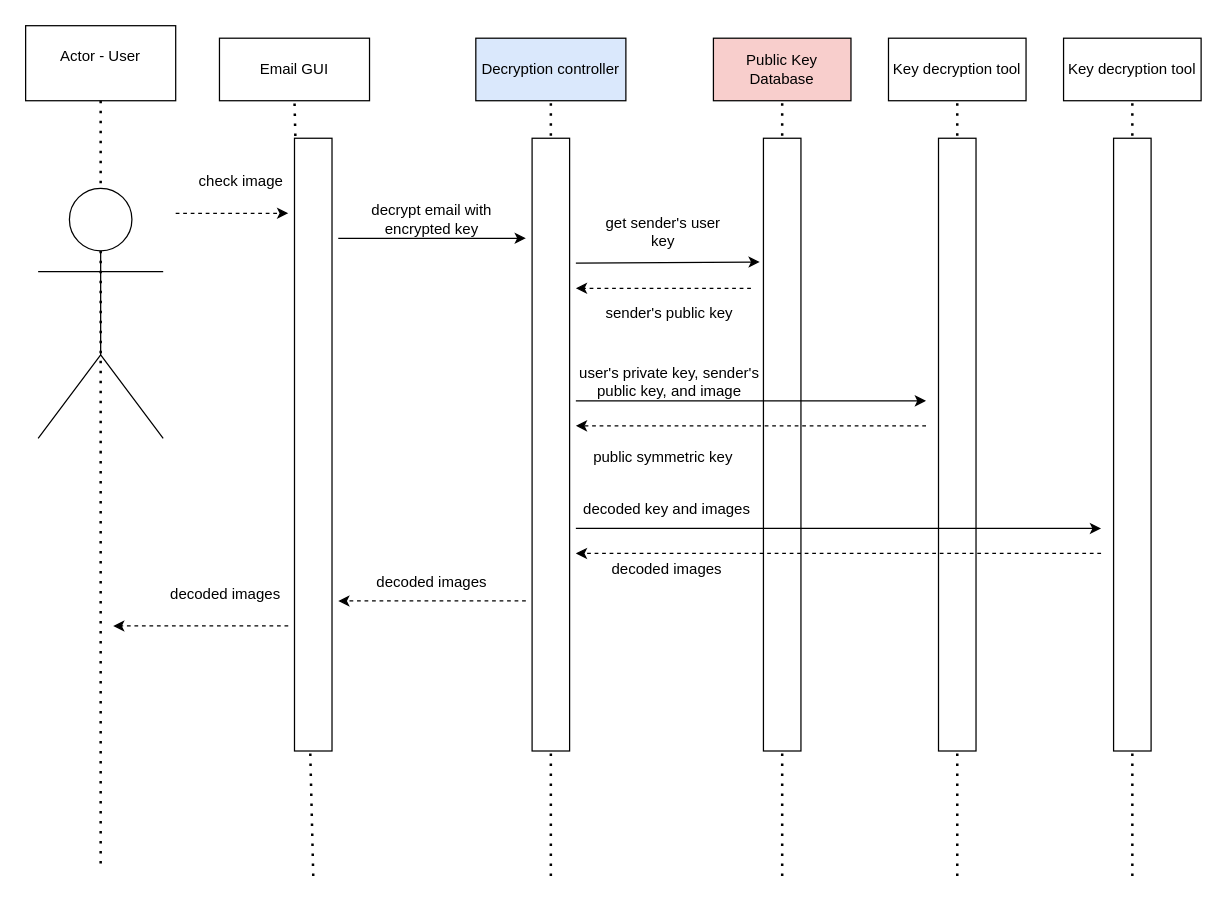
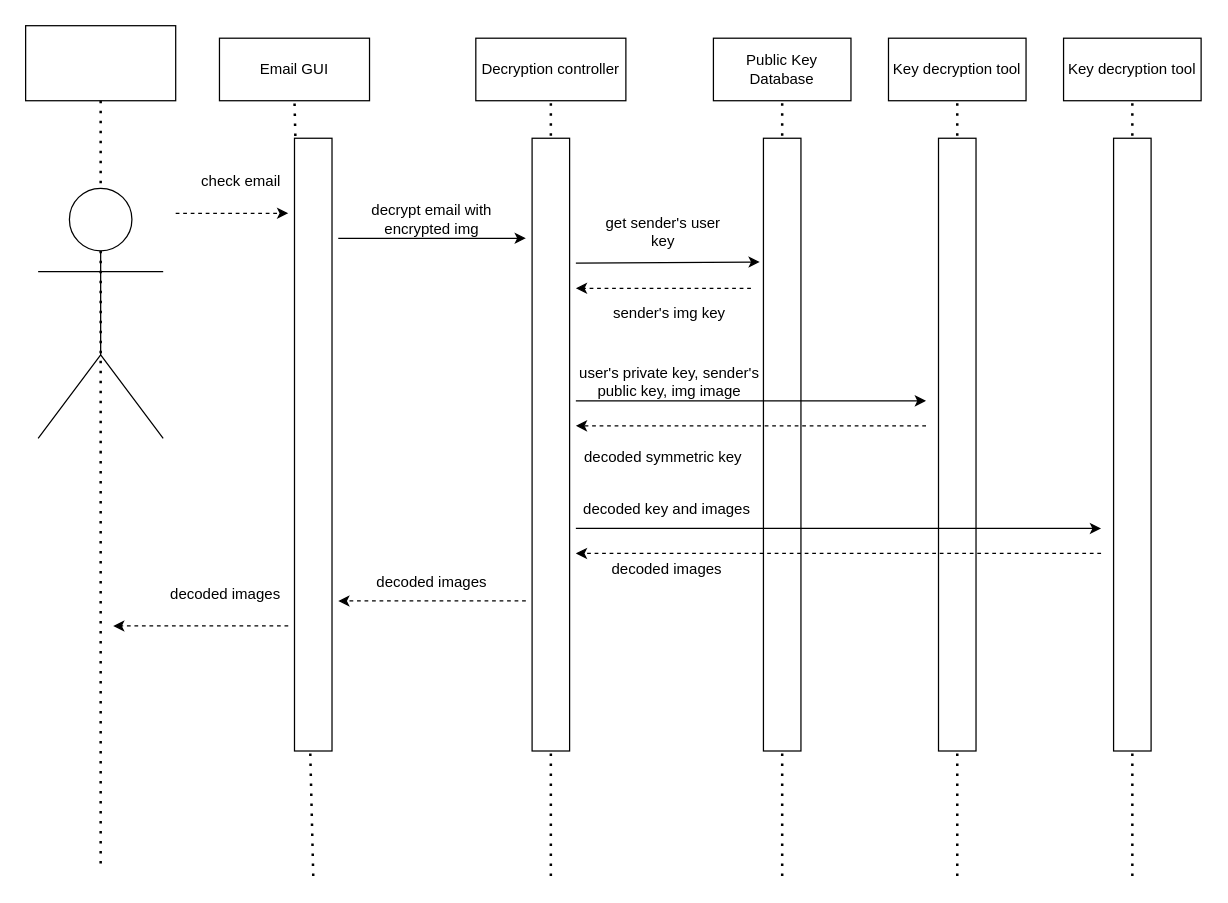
(101, 57) -> none
(551, 69) -> (551, 69)
(782, 69) -> (782, 69)
(241, 182) -> (241, 182)
(432, 219) -> (432, 219)
(669, 313) -> (669, 313)
(669, 382) -> (669, 382)
(663, 457) -> (663, 457)
